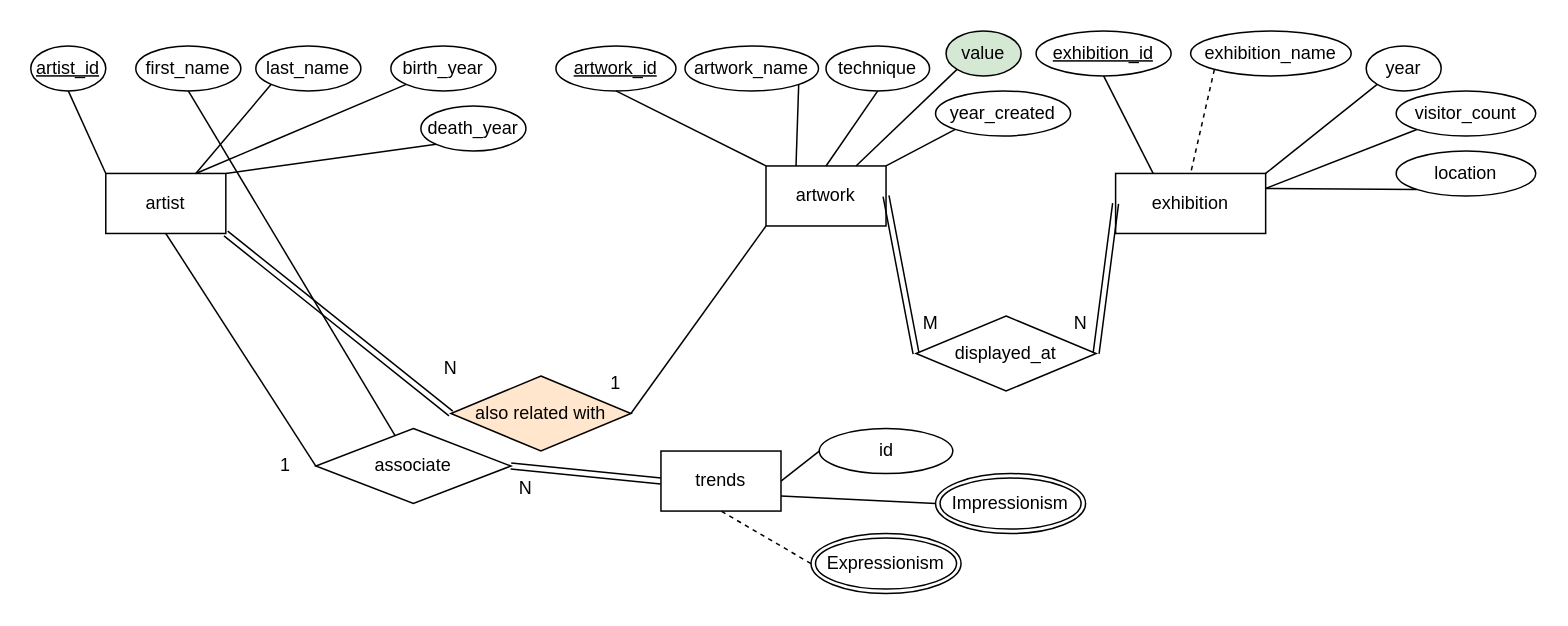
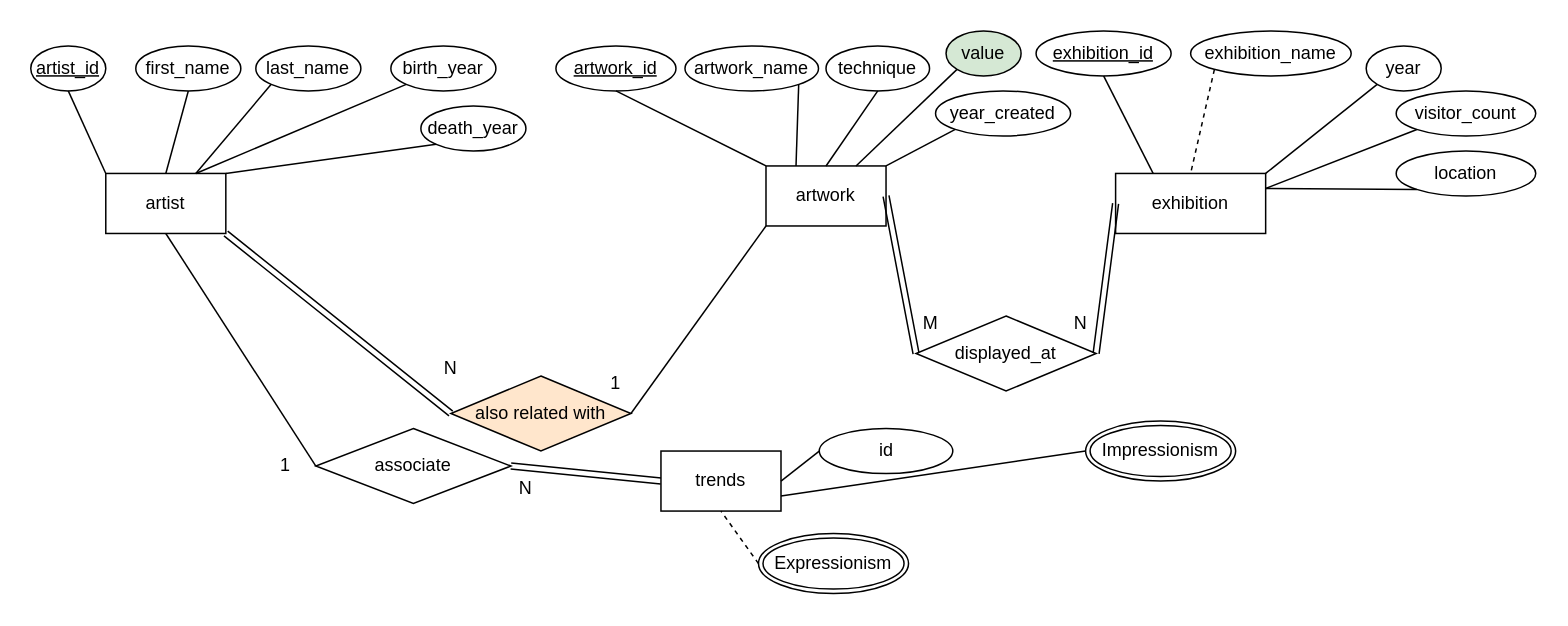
(250, 193) -> (177, 132)
(1010, 503) -> (1160, 451)
(886, 563) -> (833, 563)
